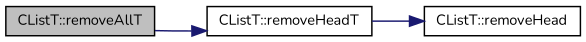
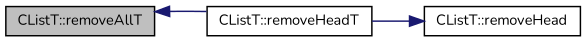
(173, 31) -> (188, 11)
